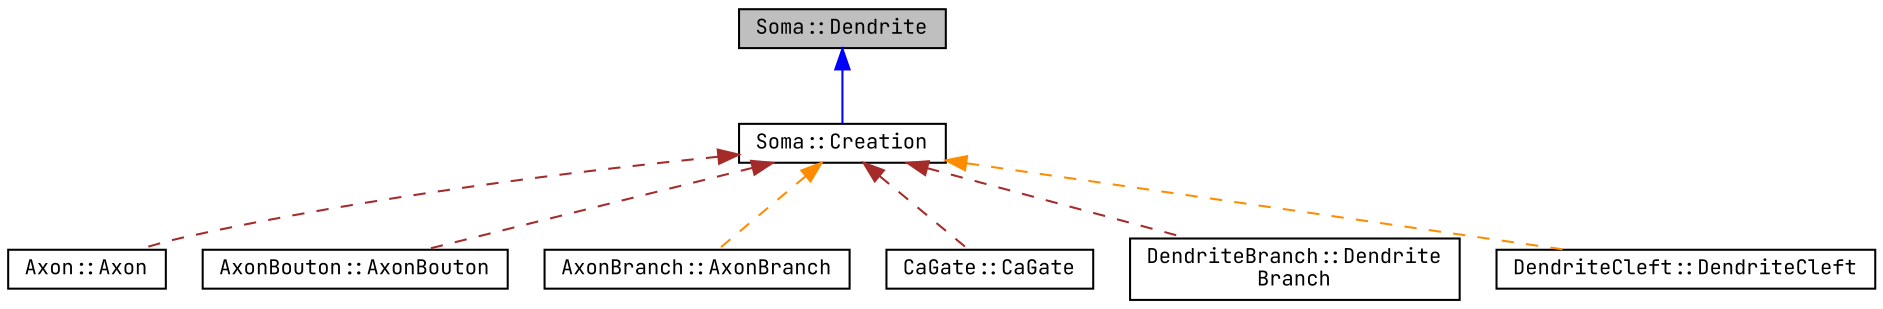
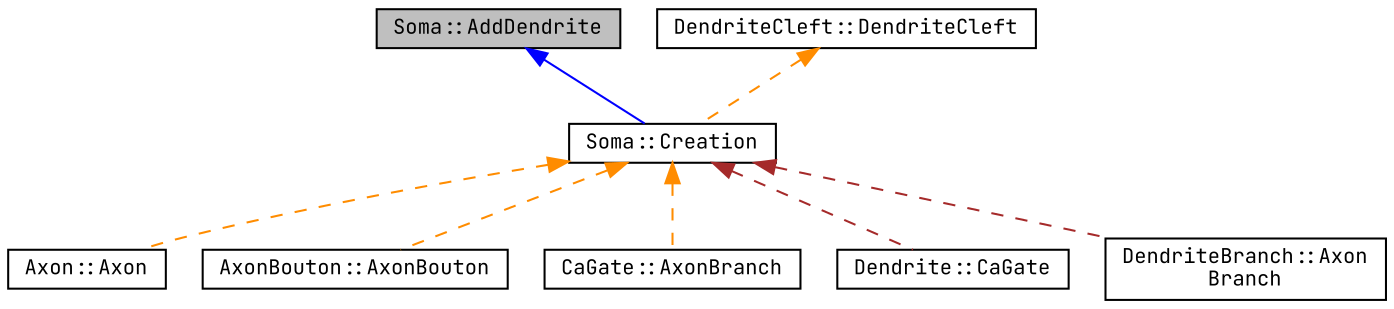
(842, 29) -> (498, 29)
(427, 193) -> (343, 202)
(1266, 207) -> (751, 92)
(589, 209) -> (504, 210)
(697, 269) -> (673, 269)
(990, 269) -> (953, 269)
(1295, 269) -> (1246, 269)
